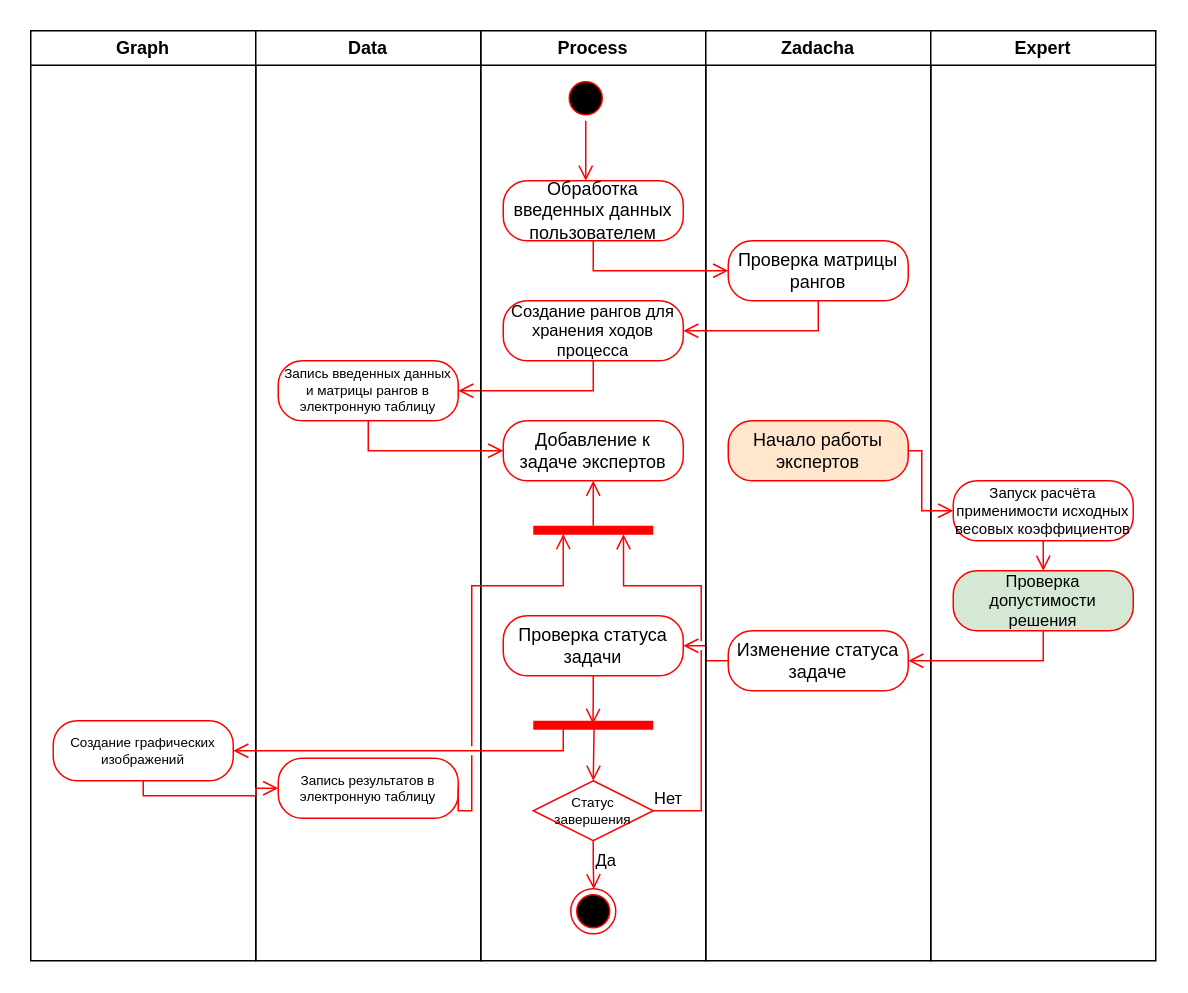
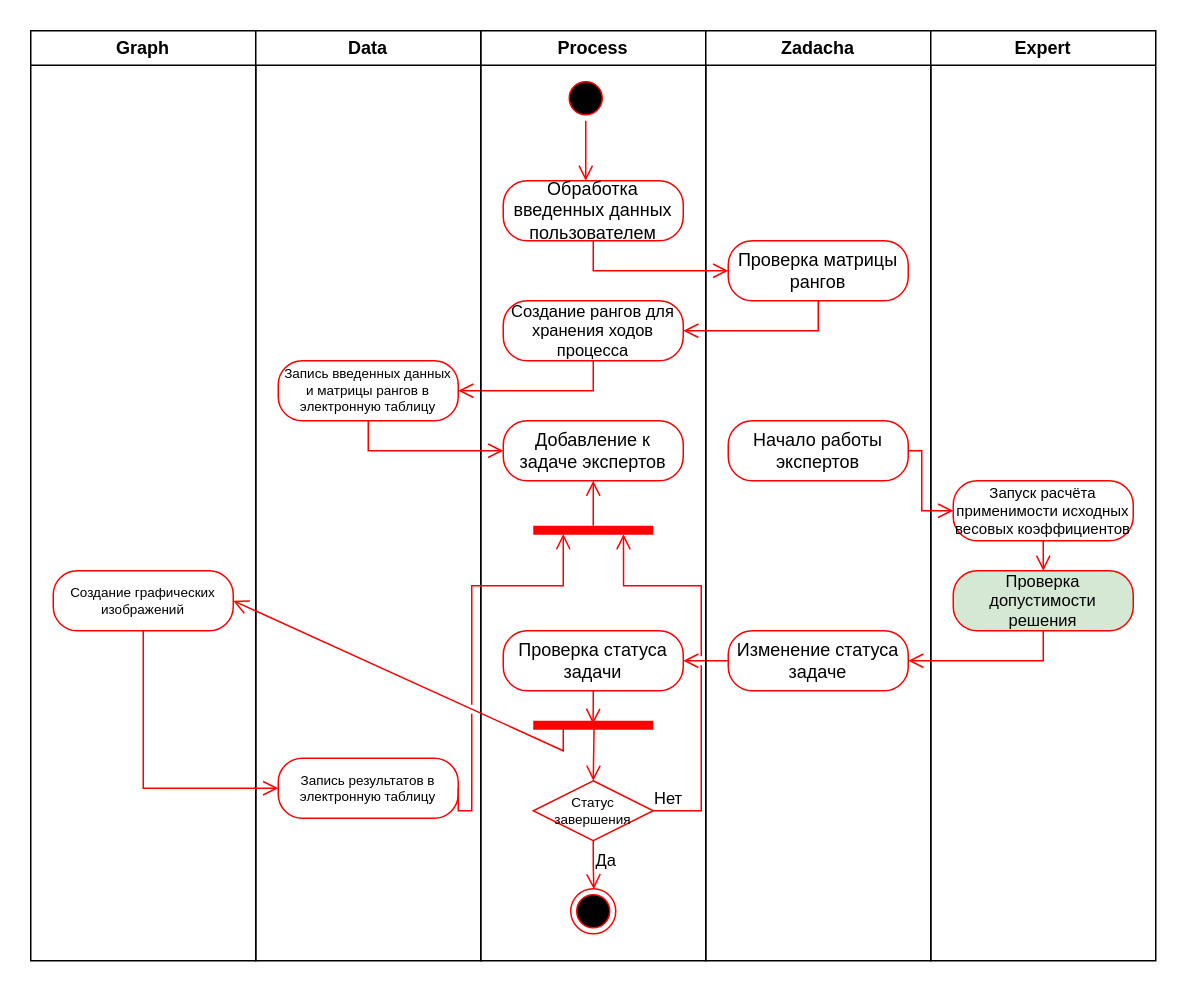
(818, 451) -> (818, 451)
(593, 646) -> (593, 661)
(143, 751) -> (143, 601)
